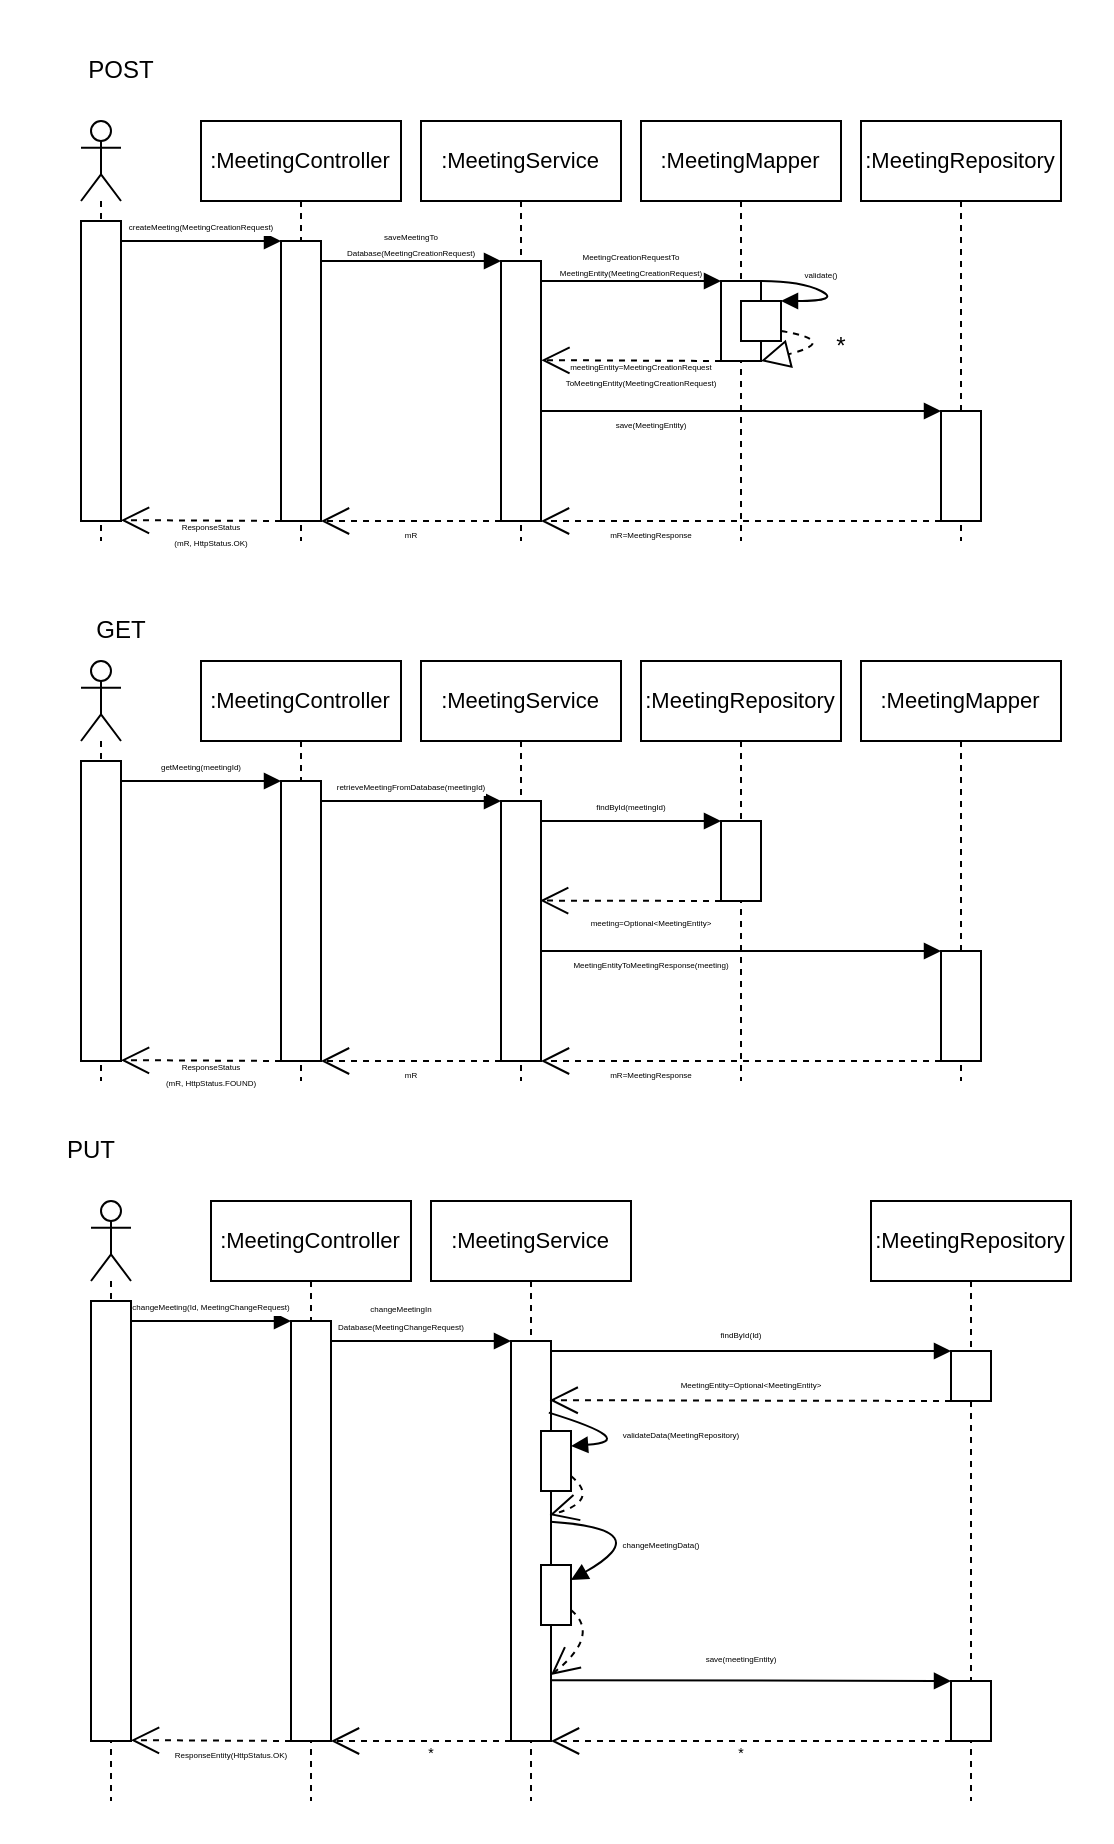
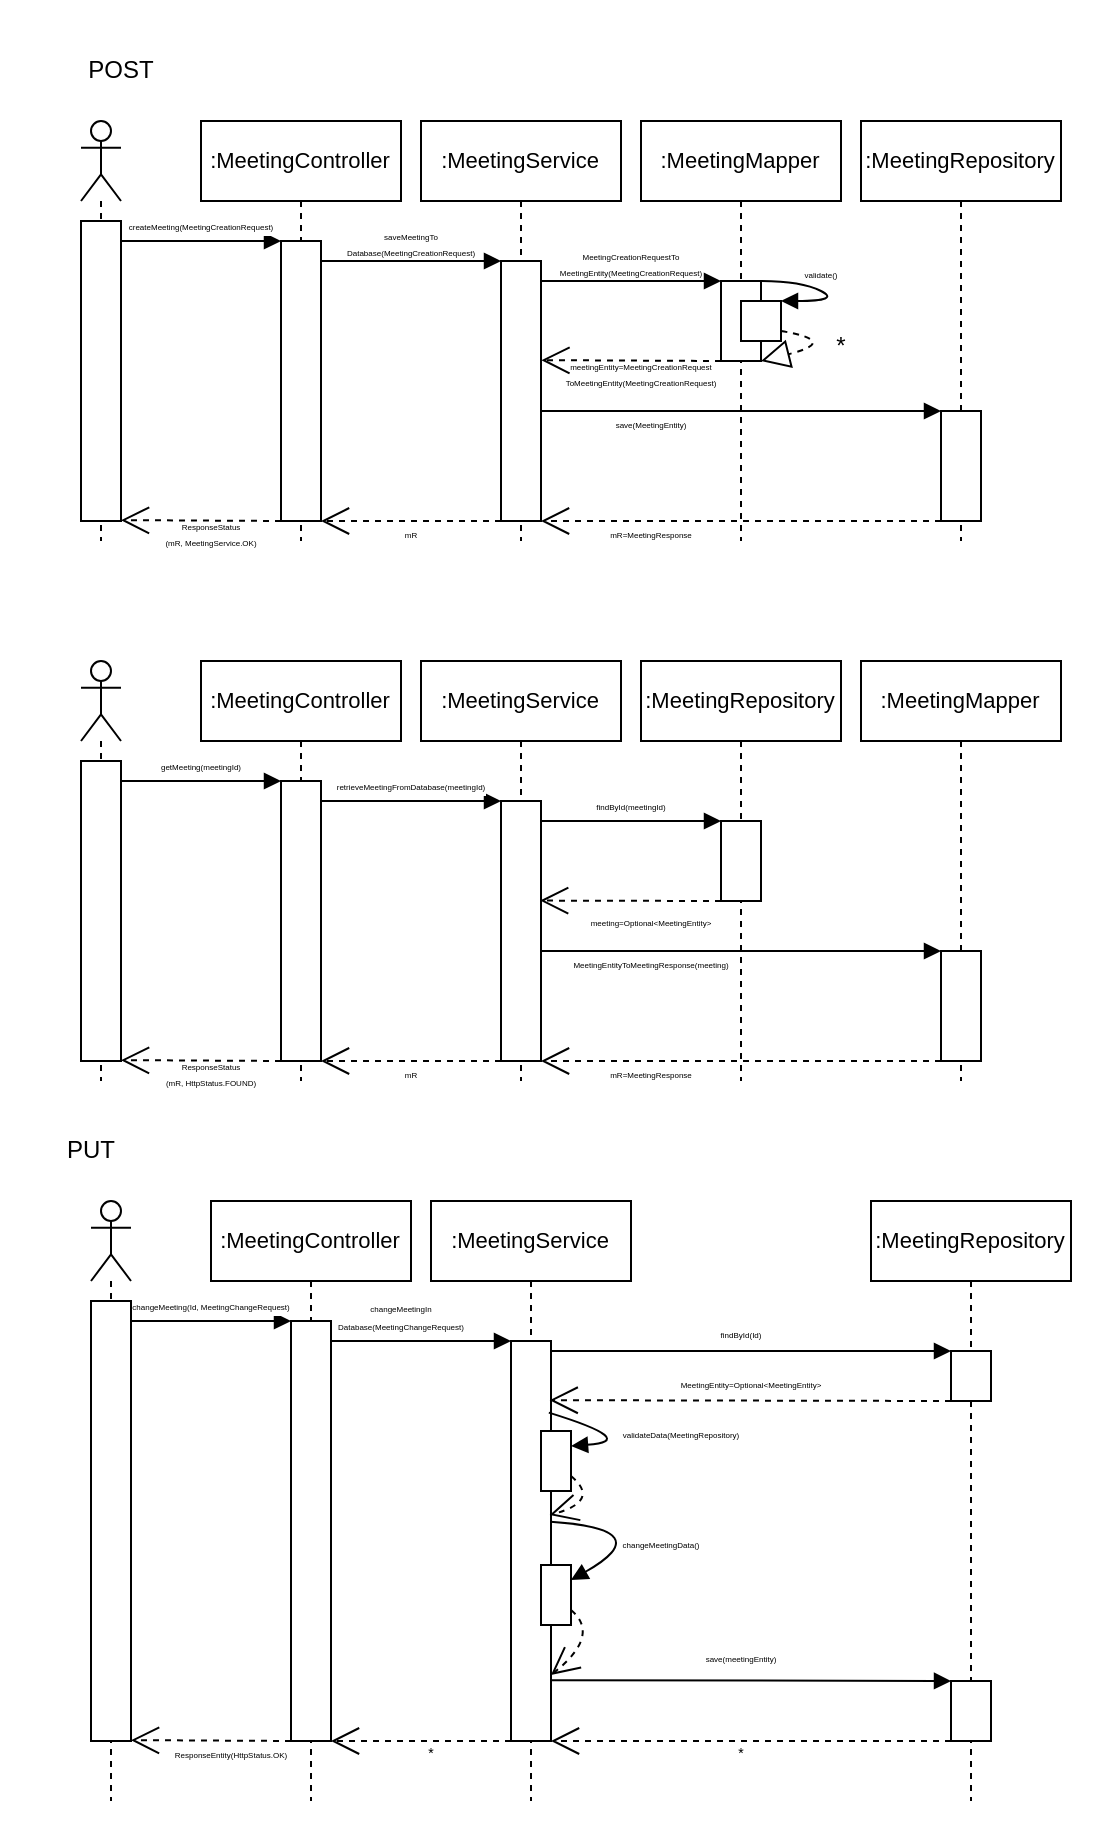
(212, 531) -> (212, 531)
(121, 631) -> none
